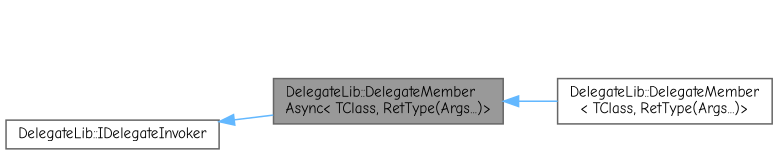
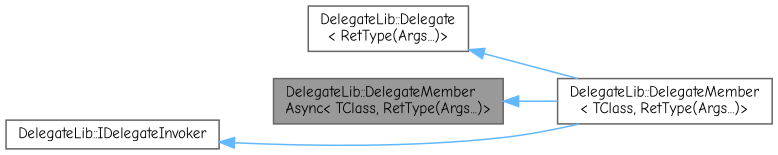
none -> (388, 29)
(254, 117) -> (408, 144)
